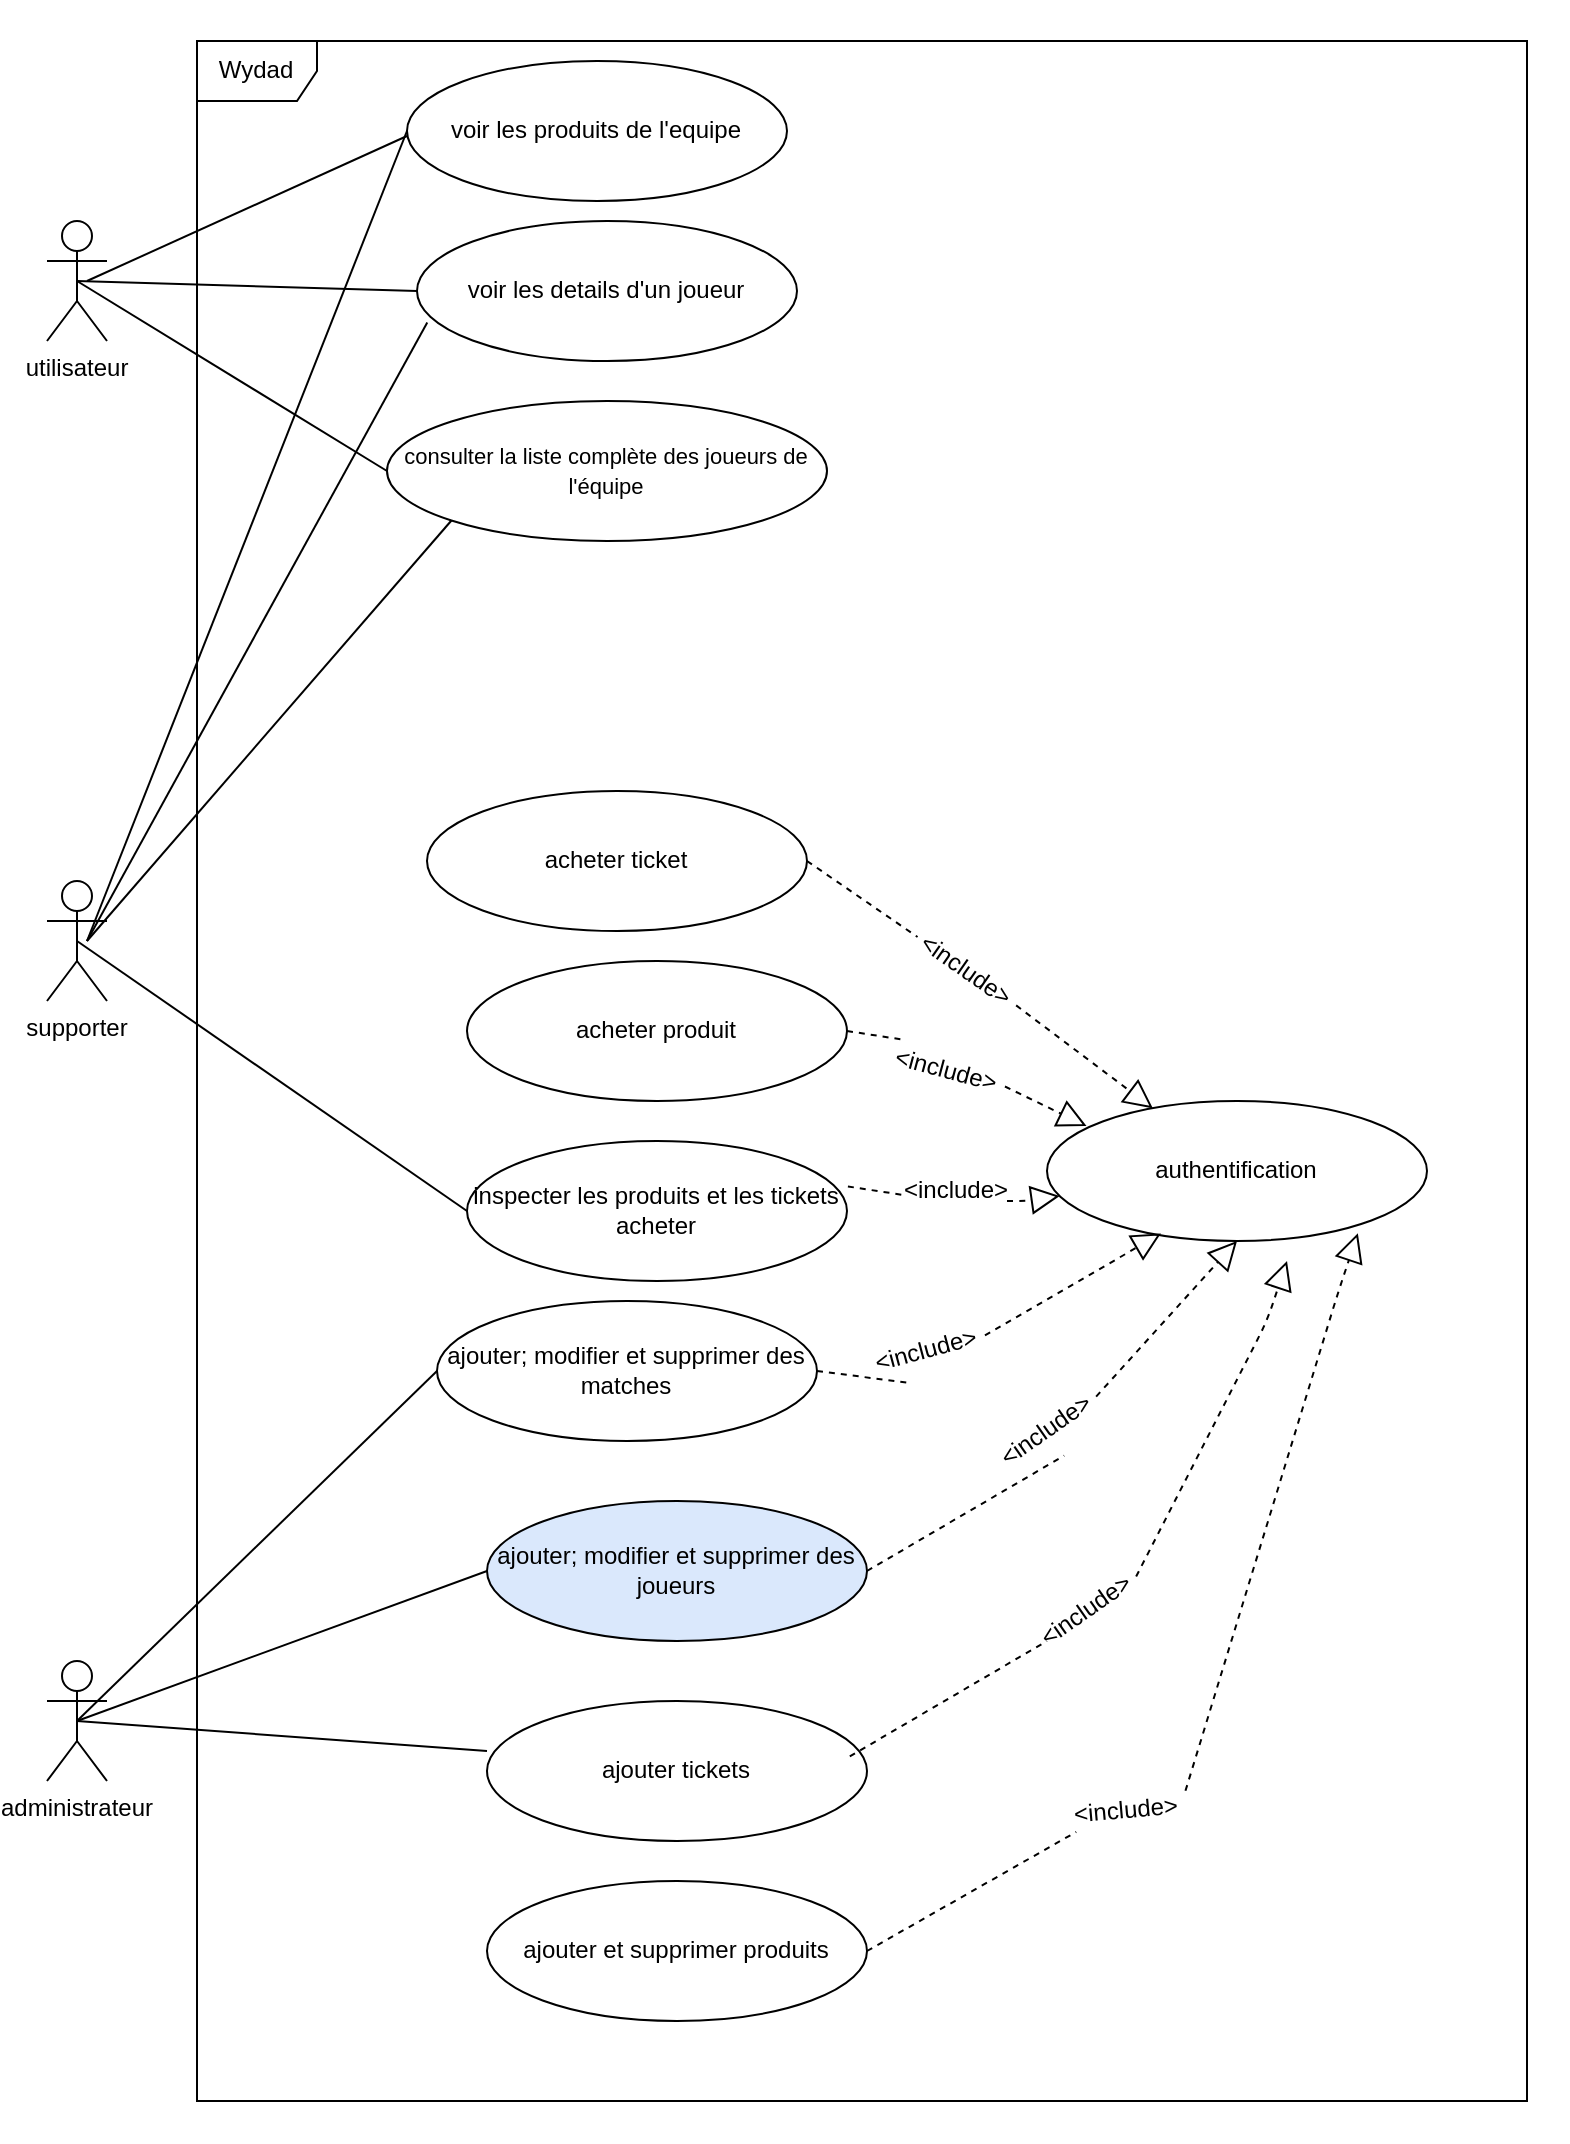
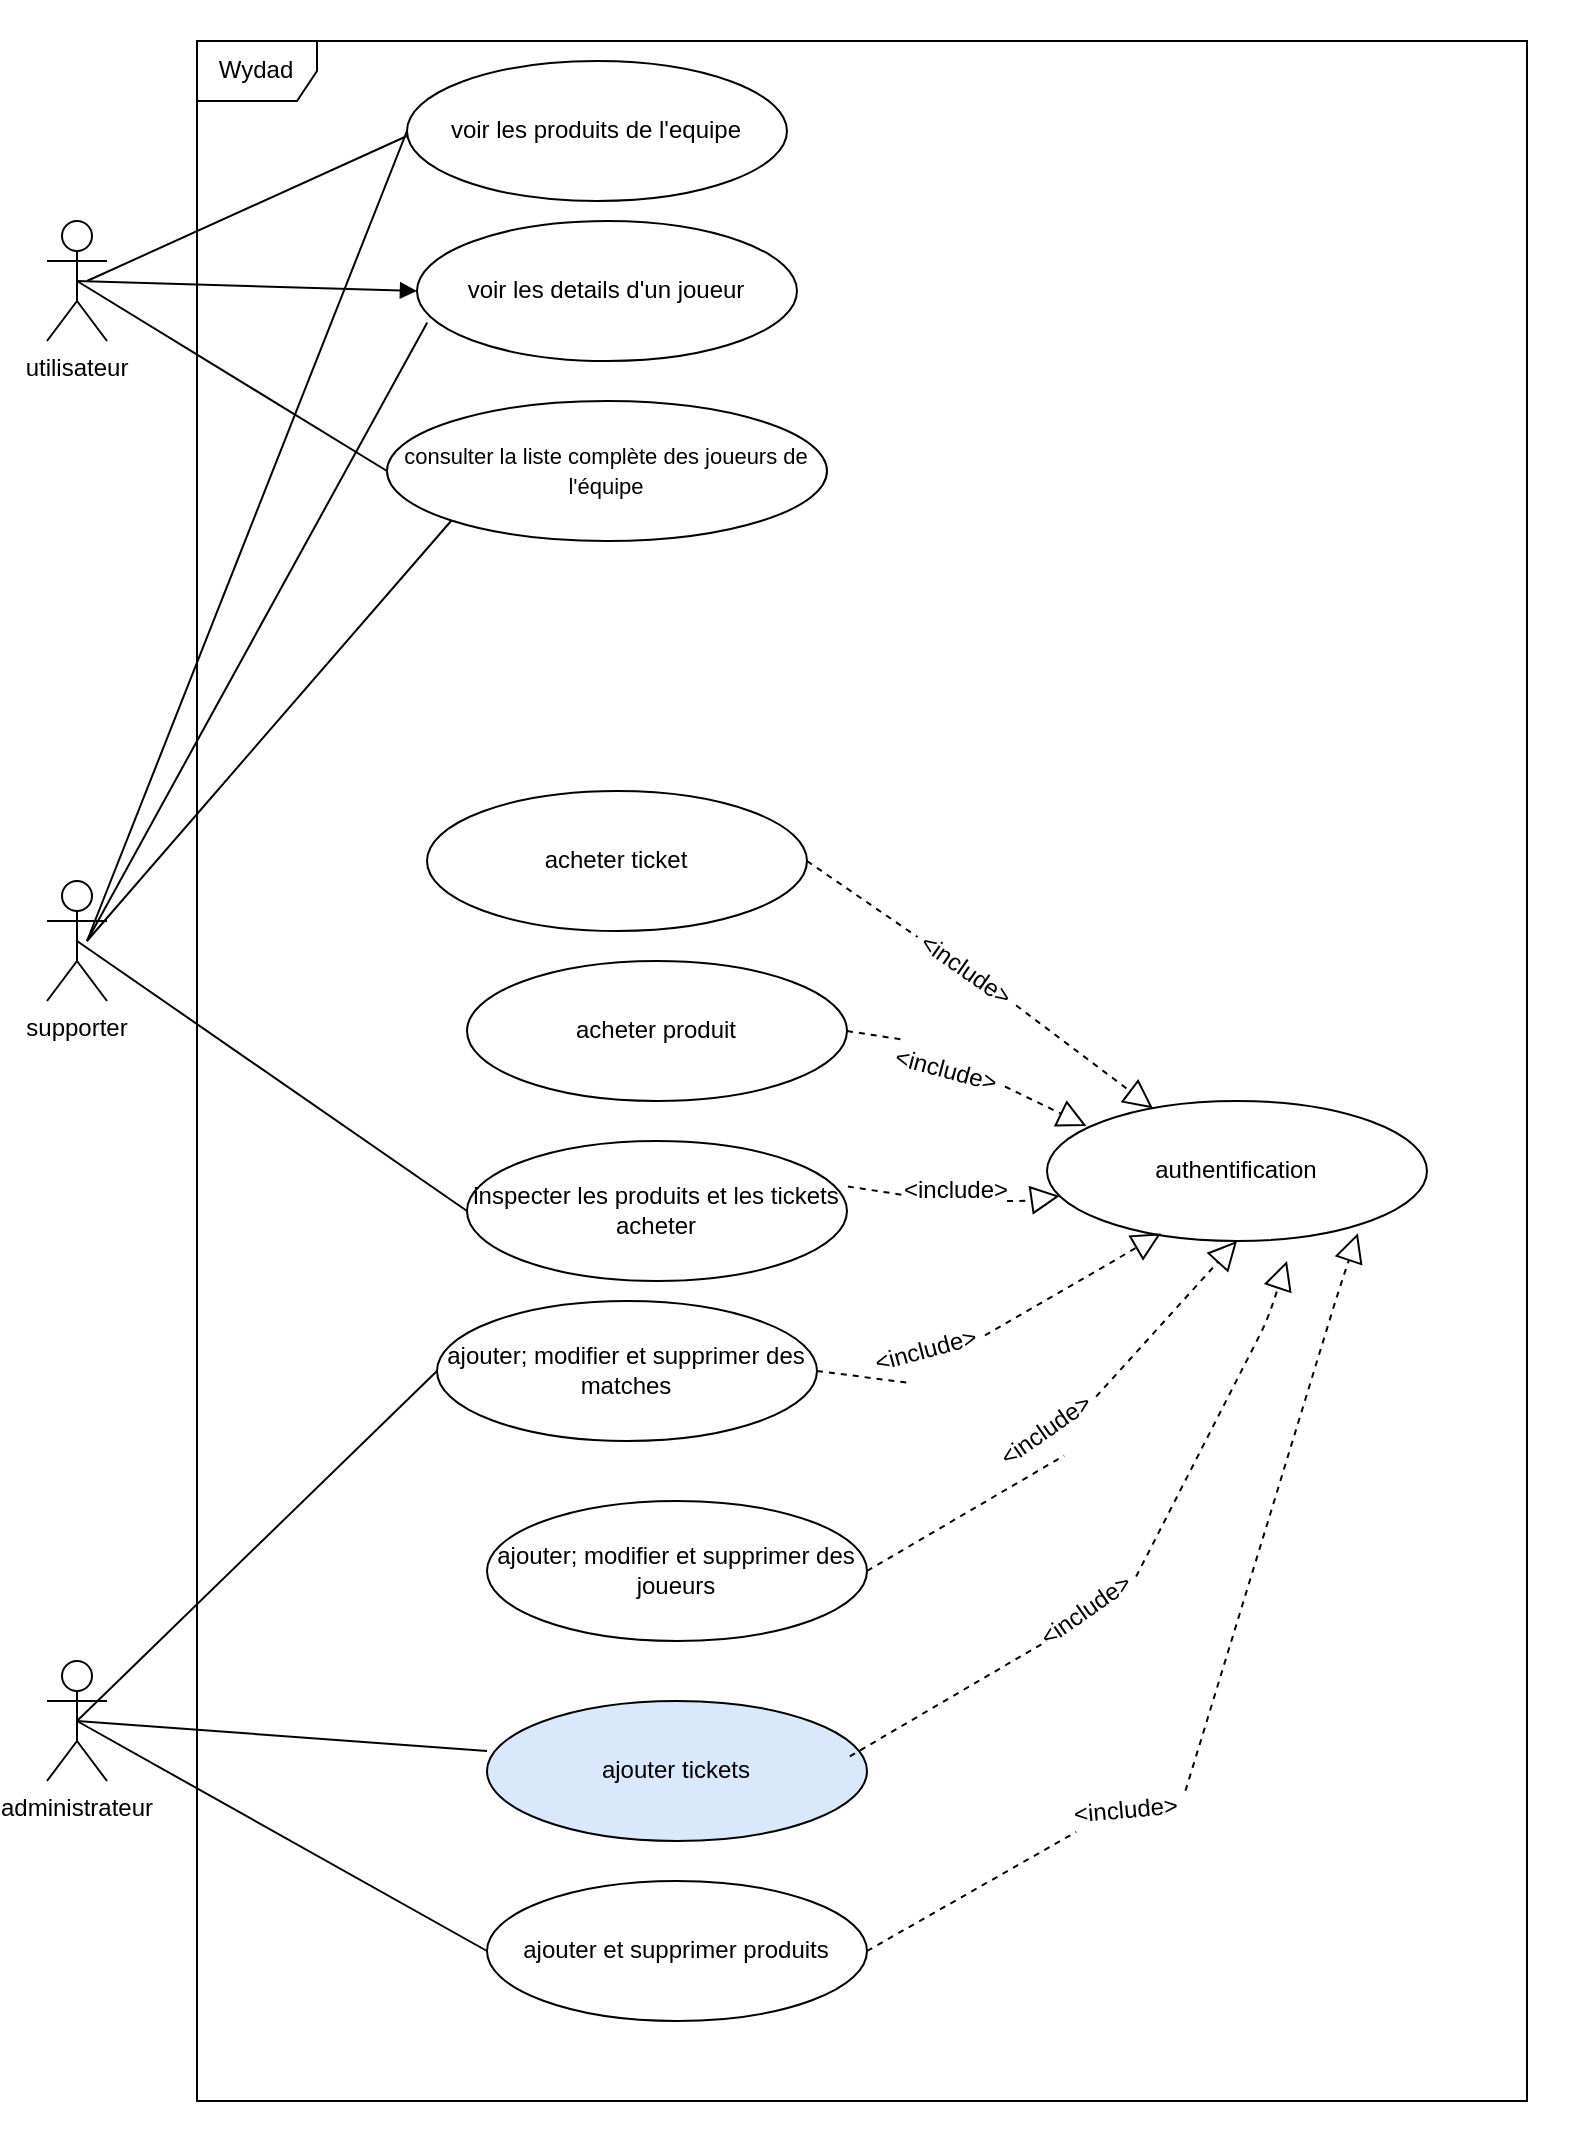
(406, 291) -> (399, 290)
(677, 1571) -> (677, 1571)
(343, 1624) -> none
(677, 1771) -> (677, 1771)
none -> (343, 1870)
